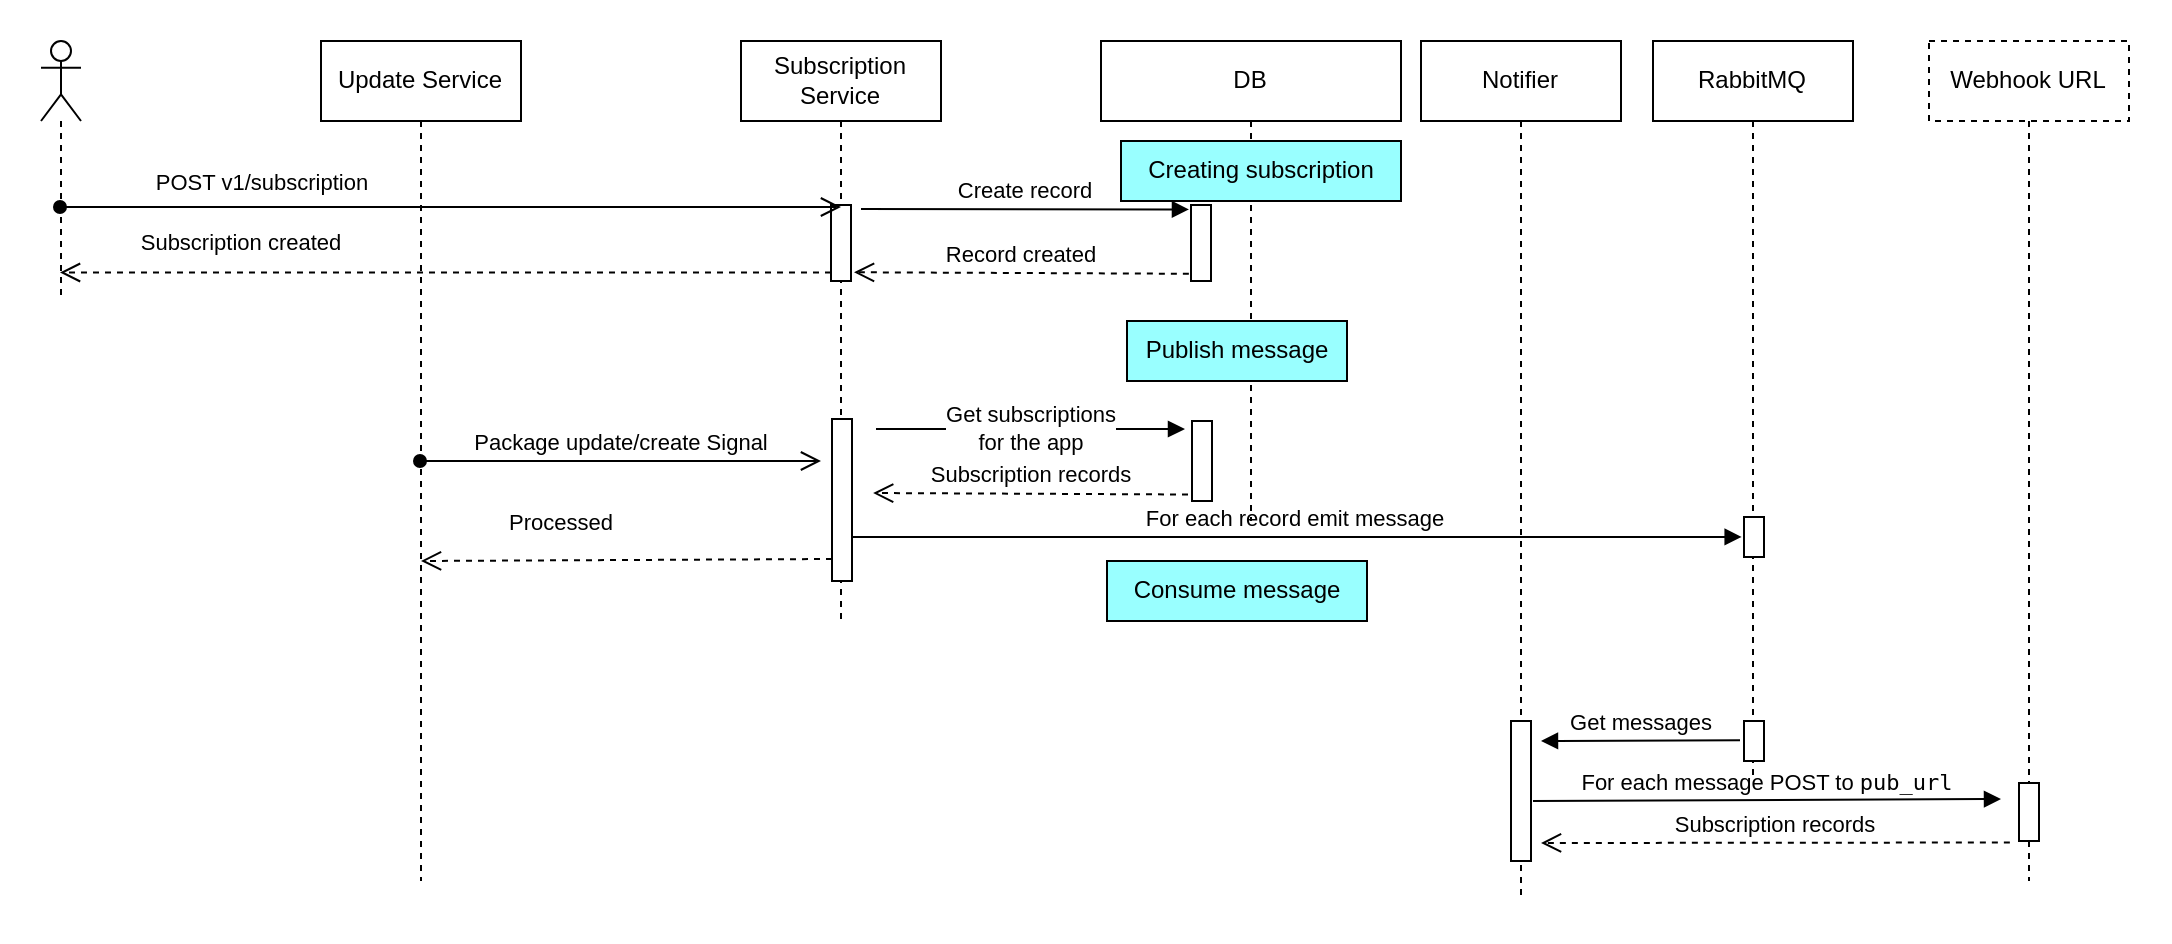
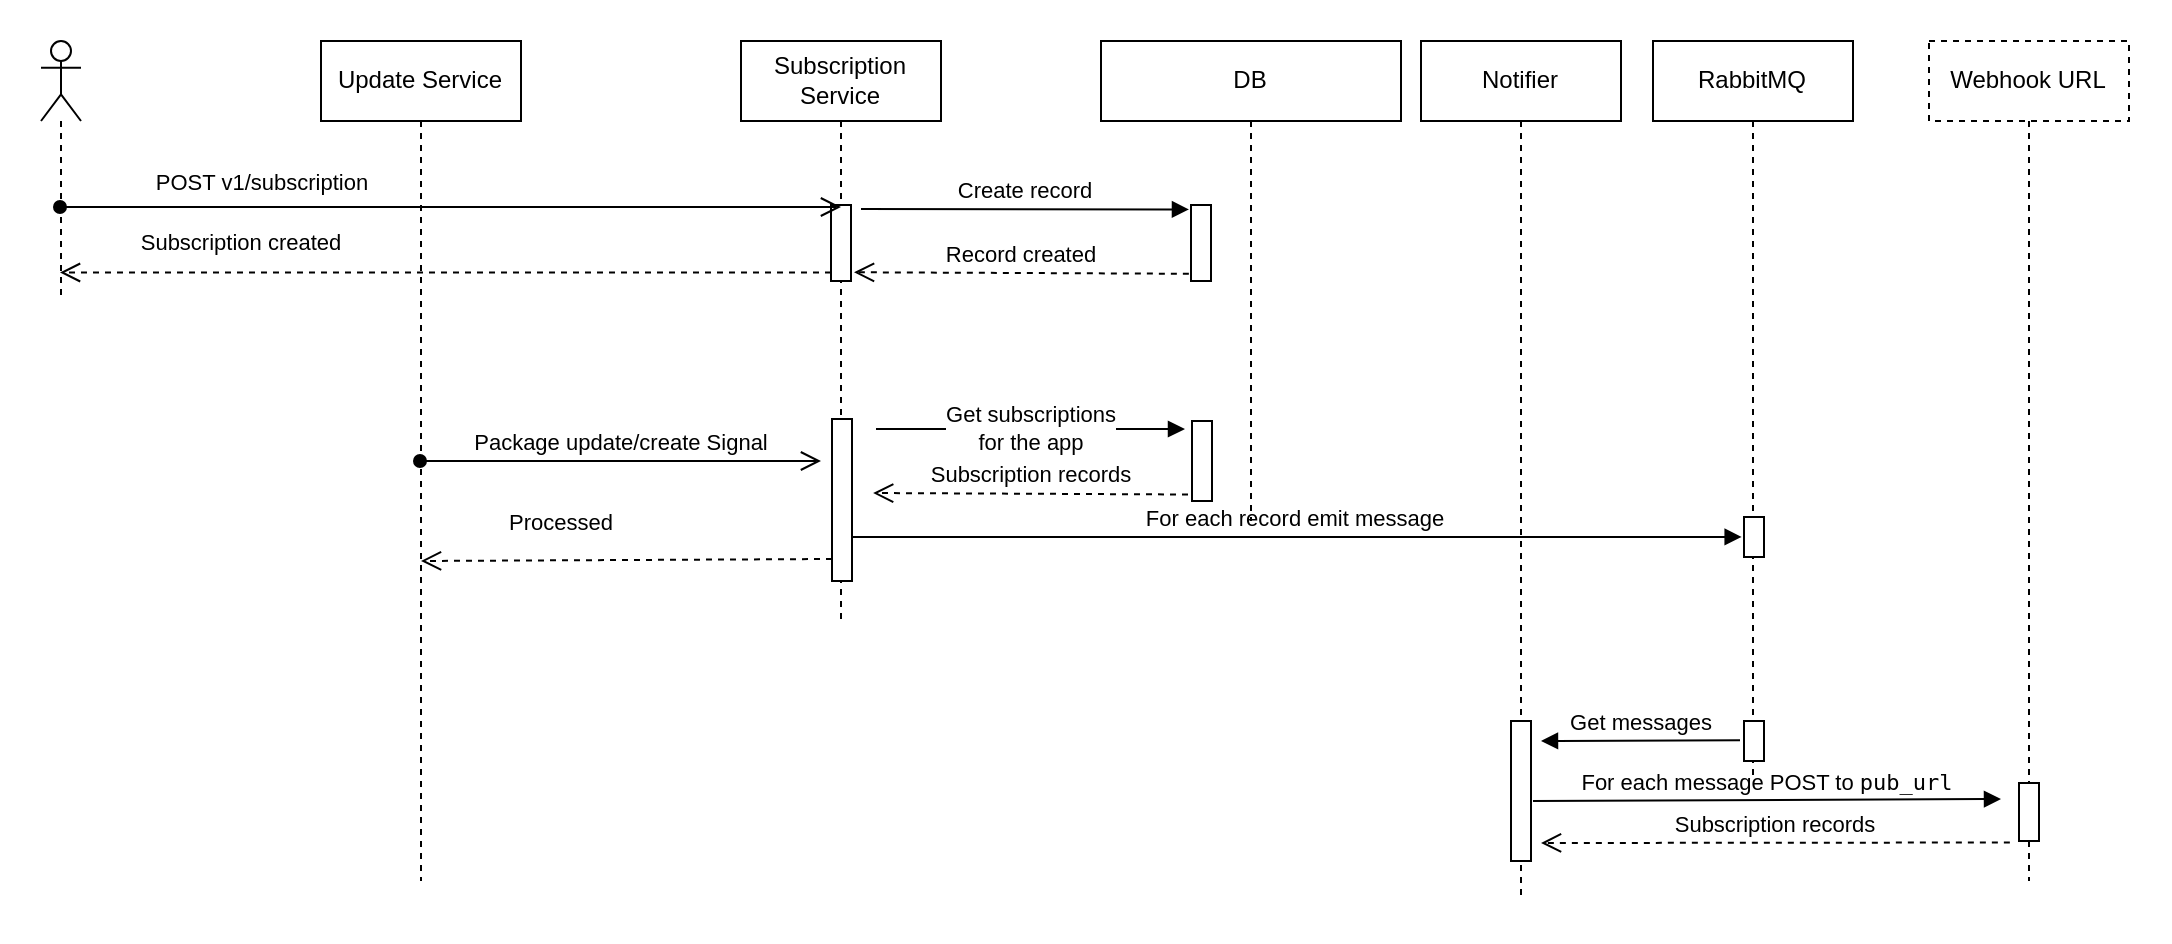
(1261, 171) -> none
(1237, 351) -> none
(1237, 591) -> none
